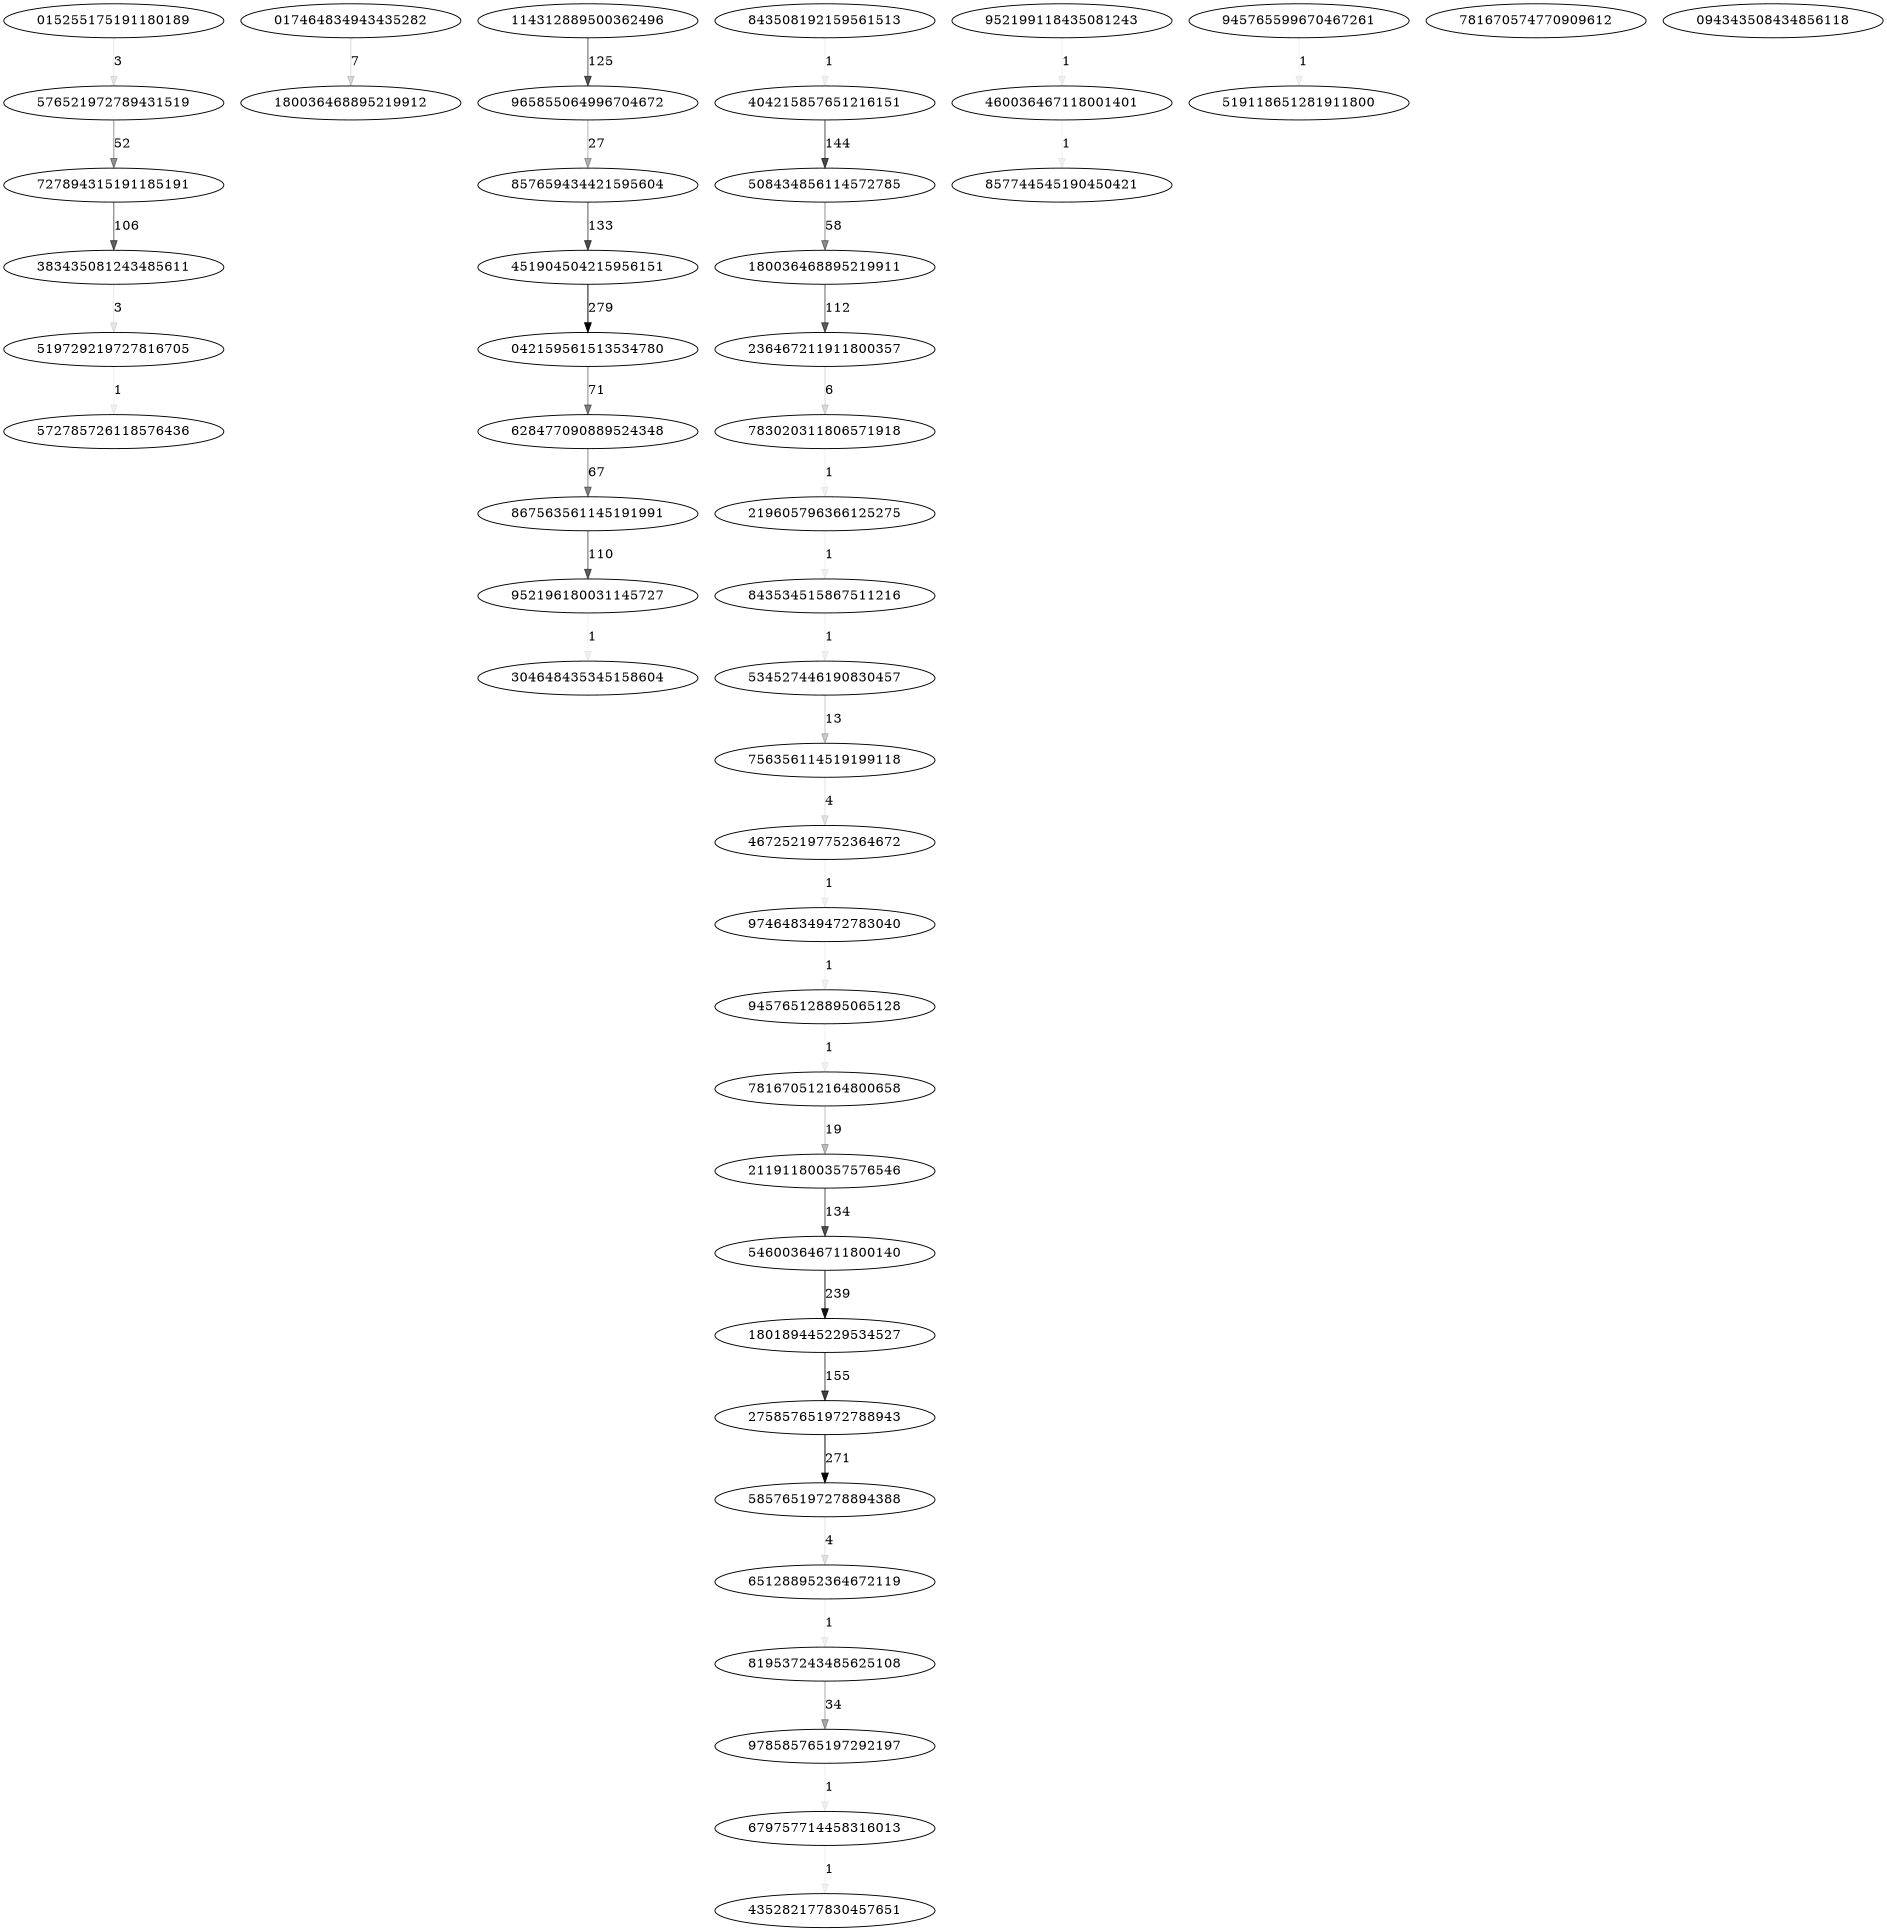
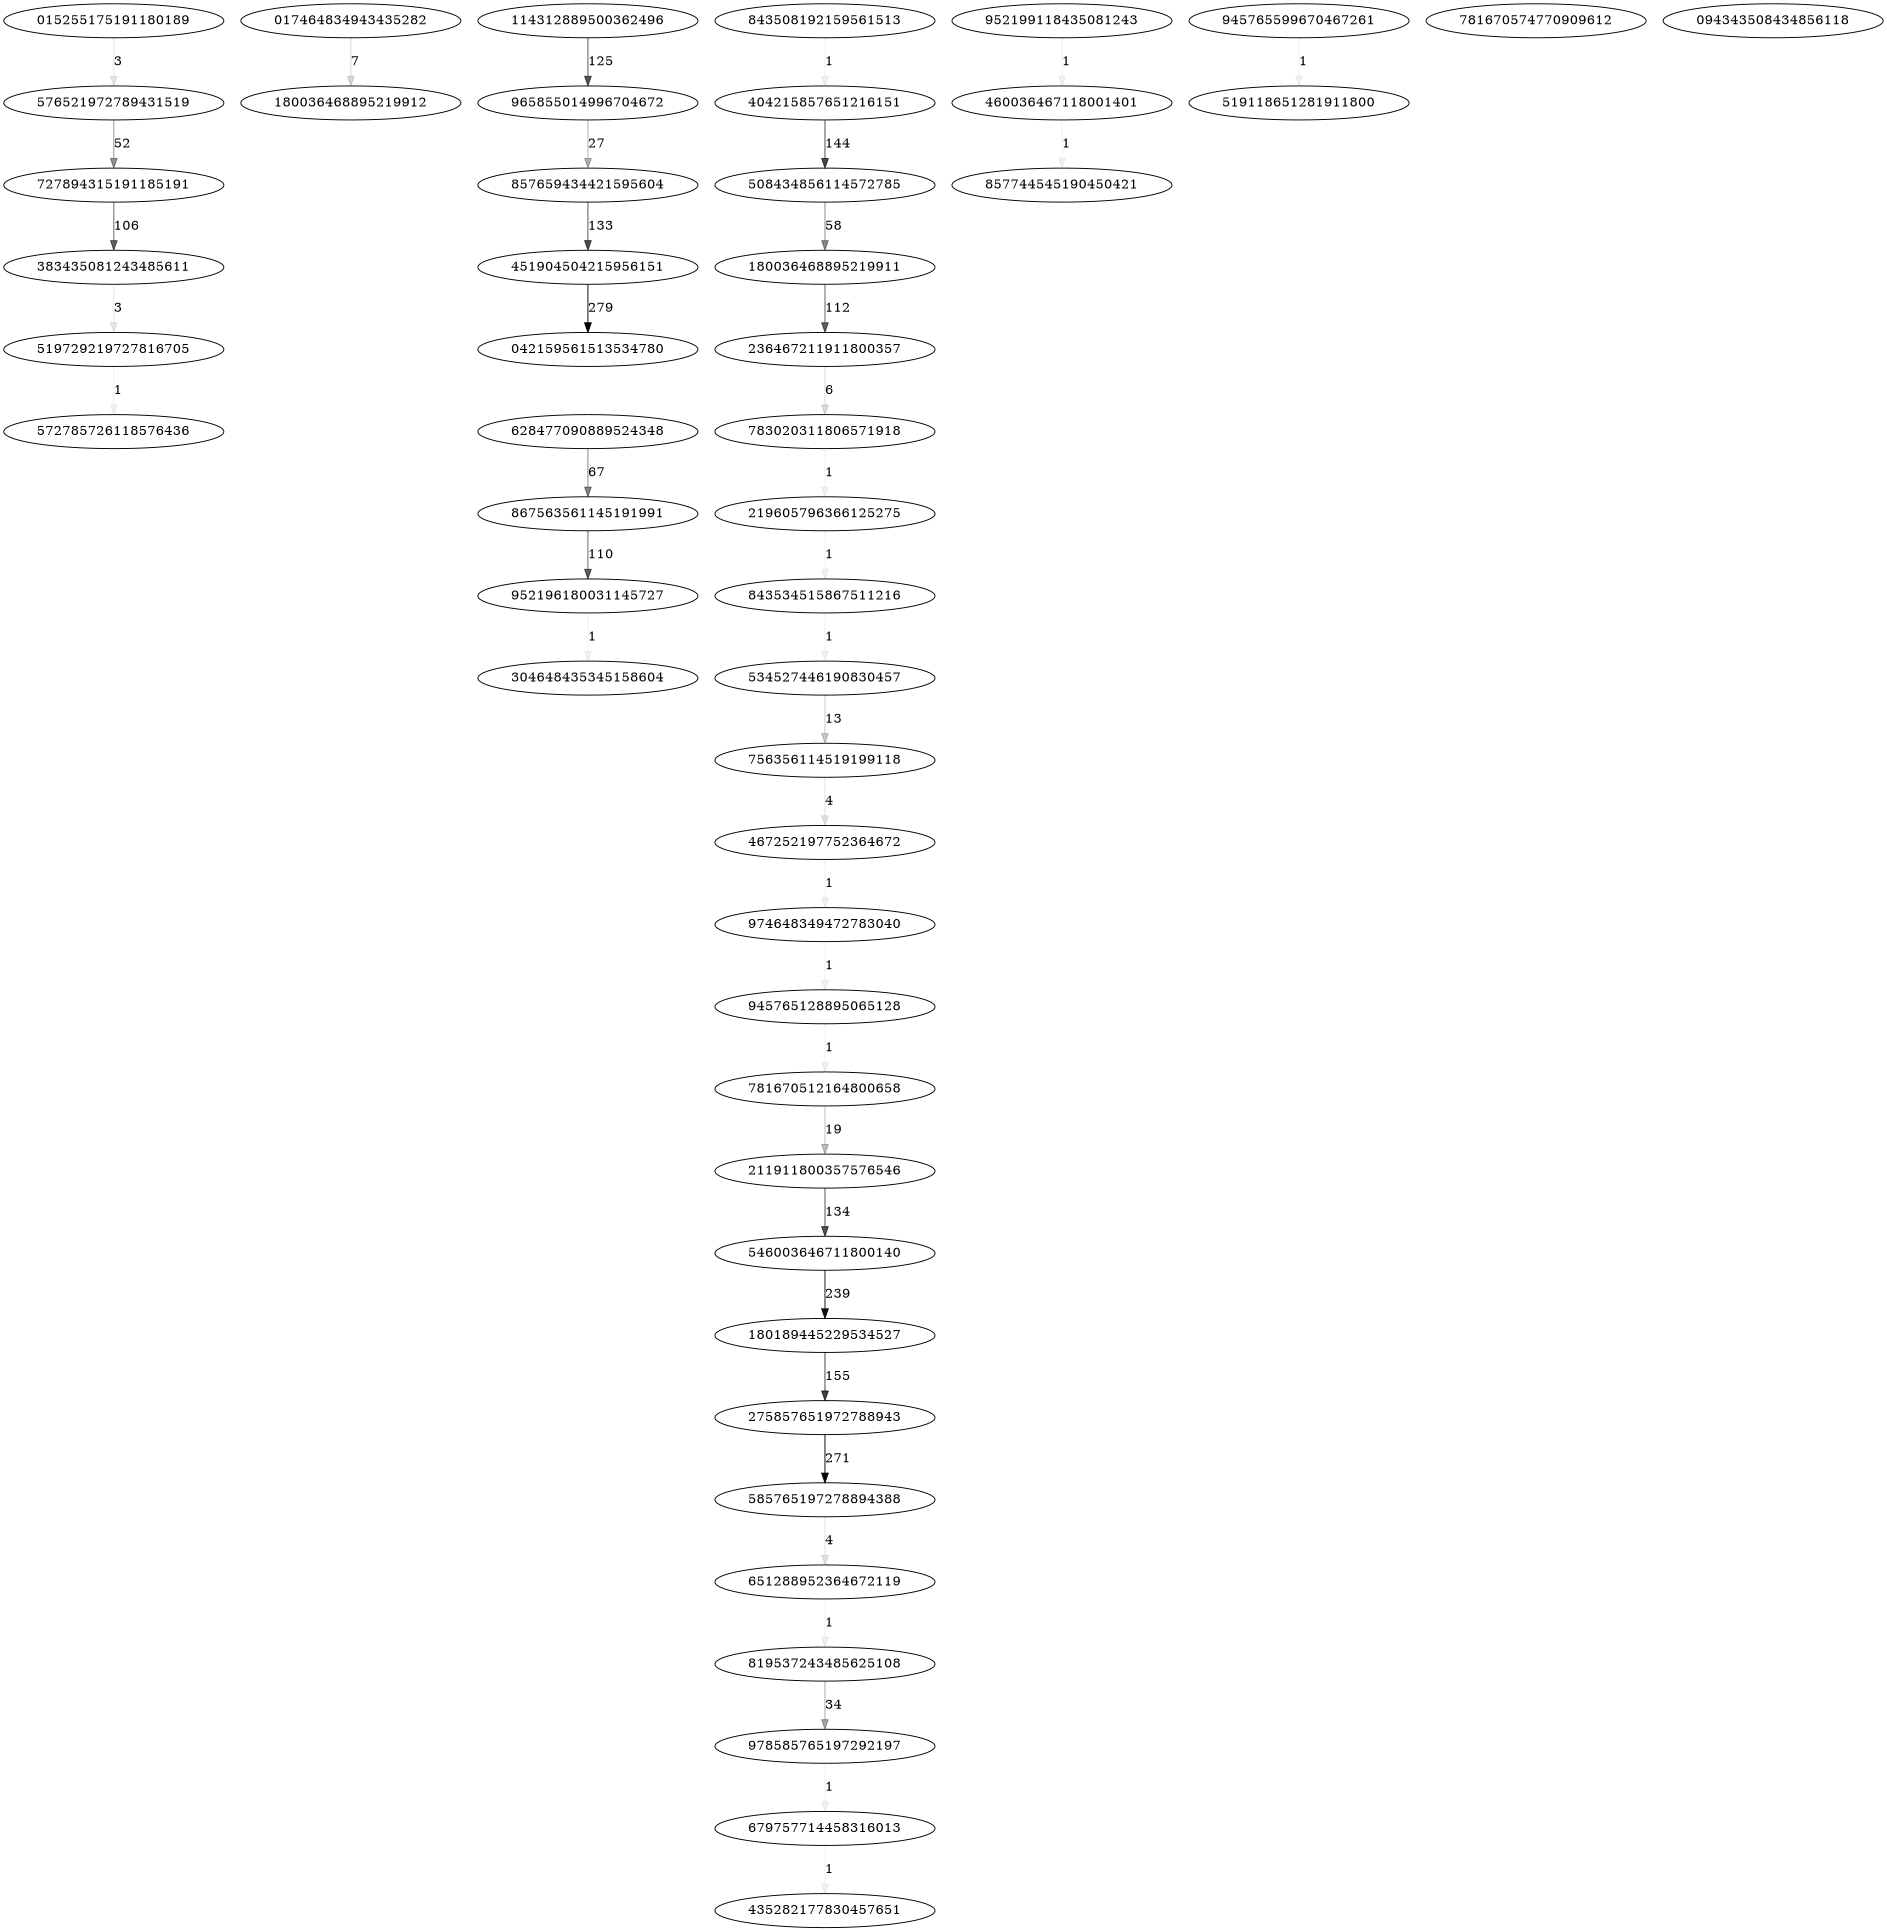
(588, 103) -> (588, 103)
(588, 386) -> none
